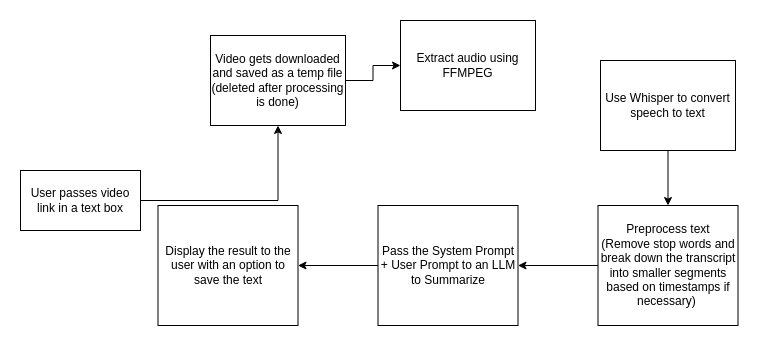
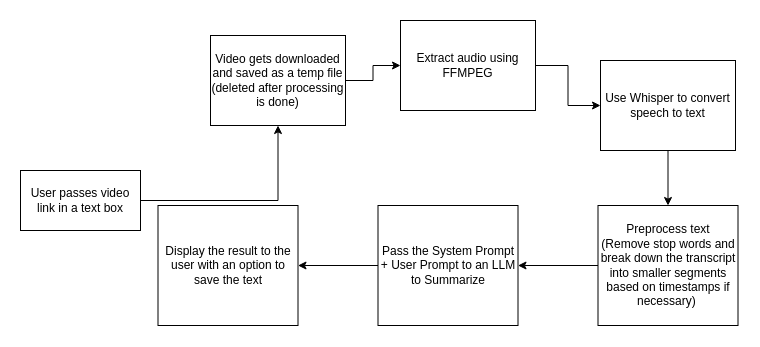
none -> (568, 83)
